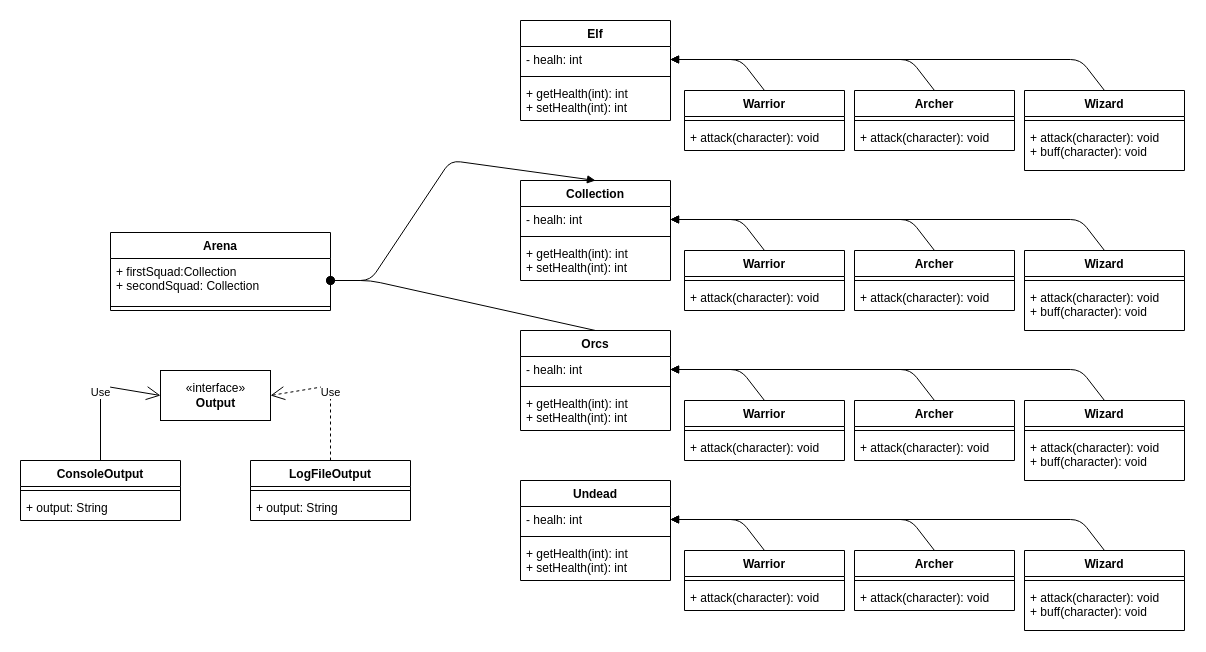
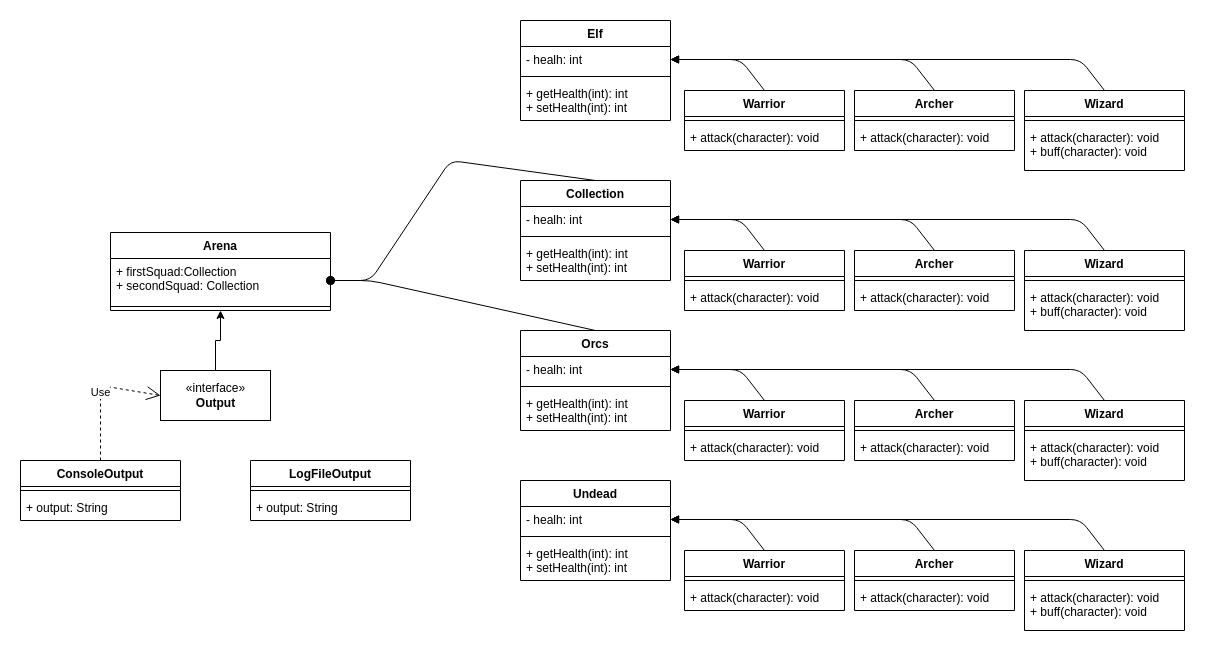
(586, 179) -> (590, 180)
none -> (216, 342)
(331, 400) -> none
(101, 429) -> (101, 429)
